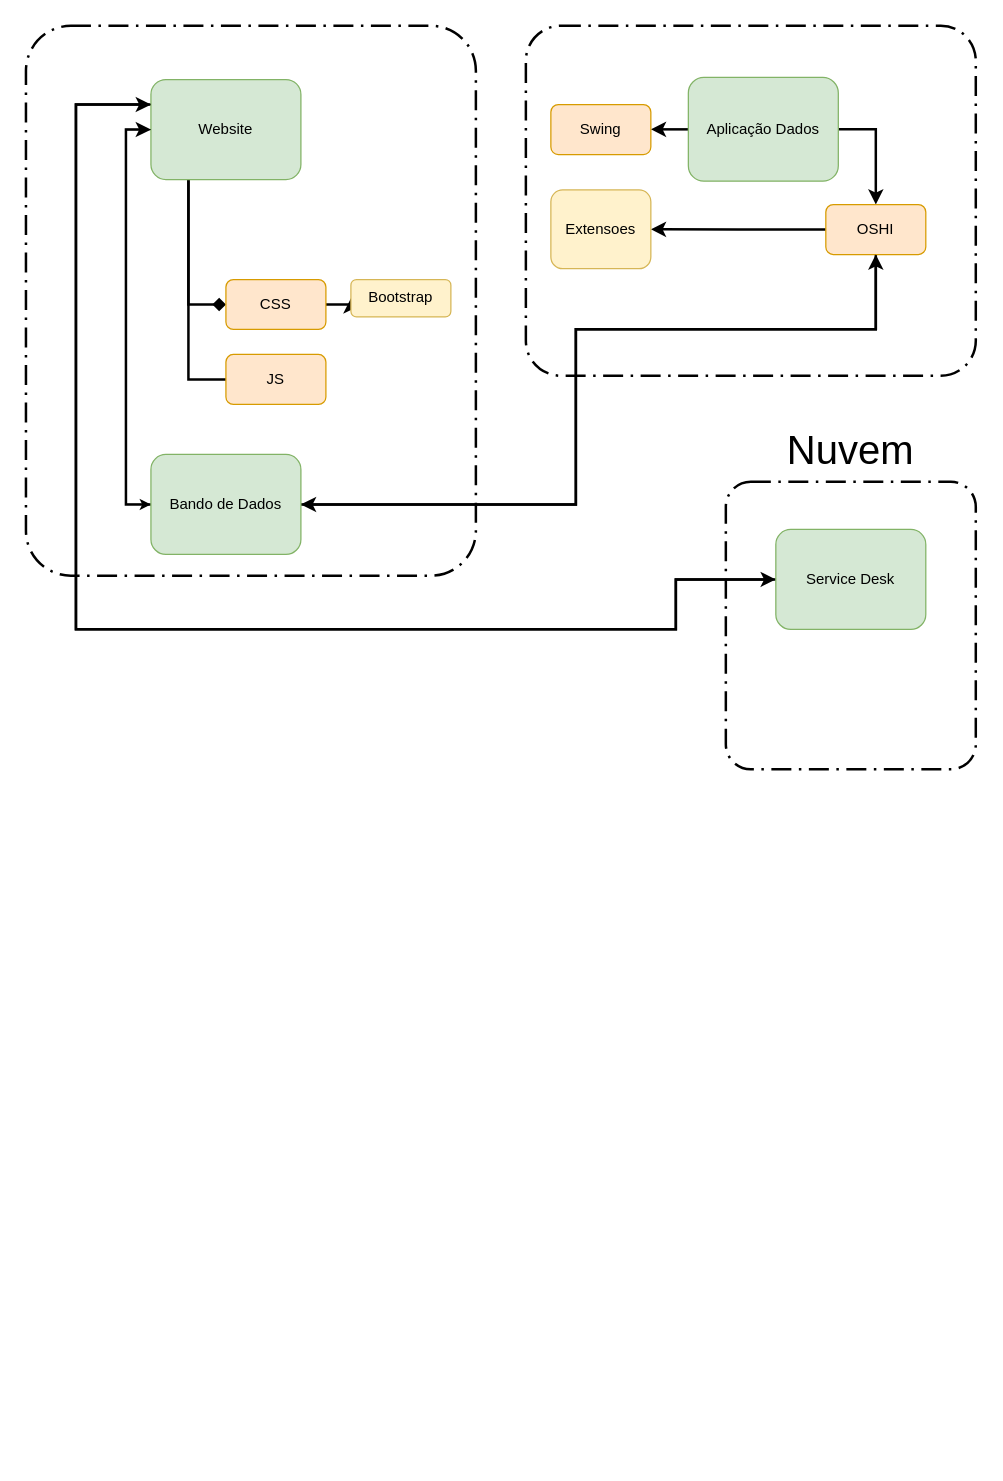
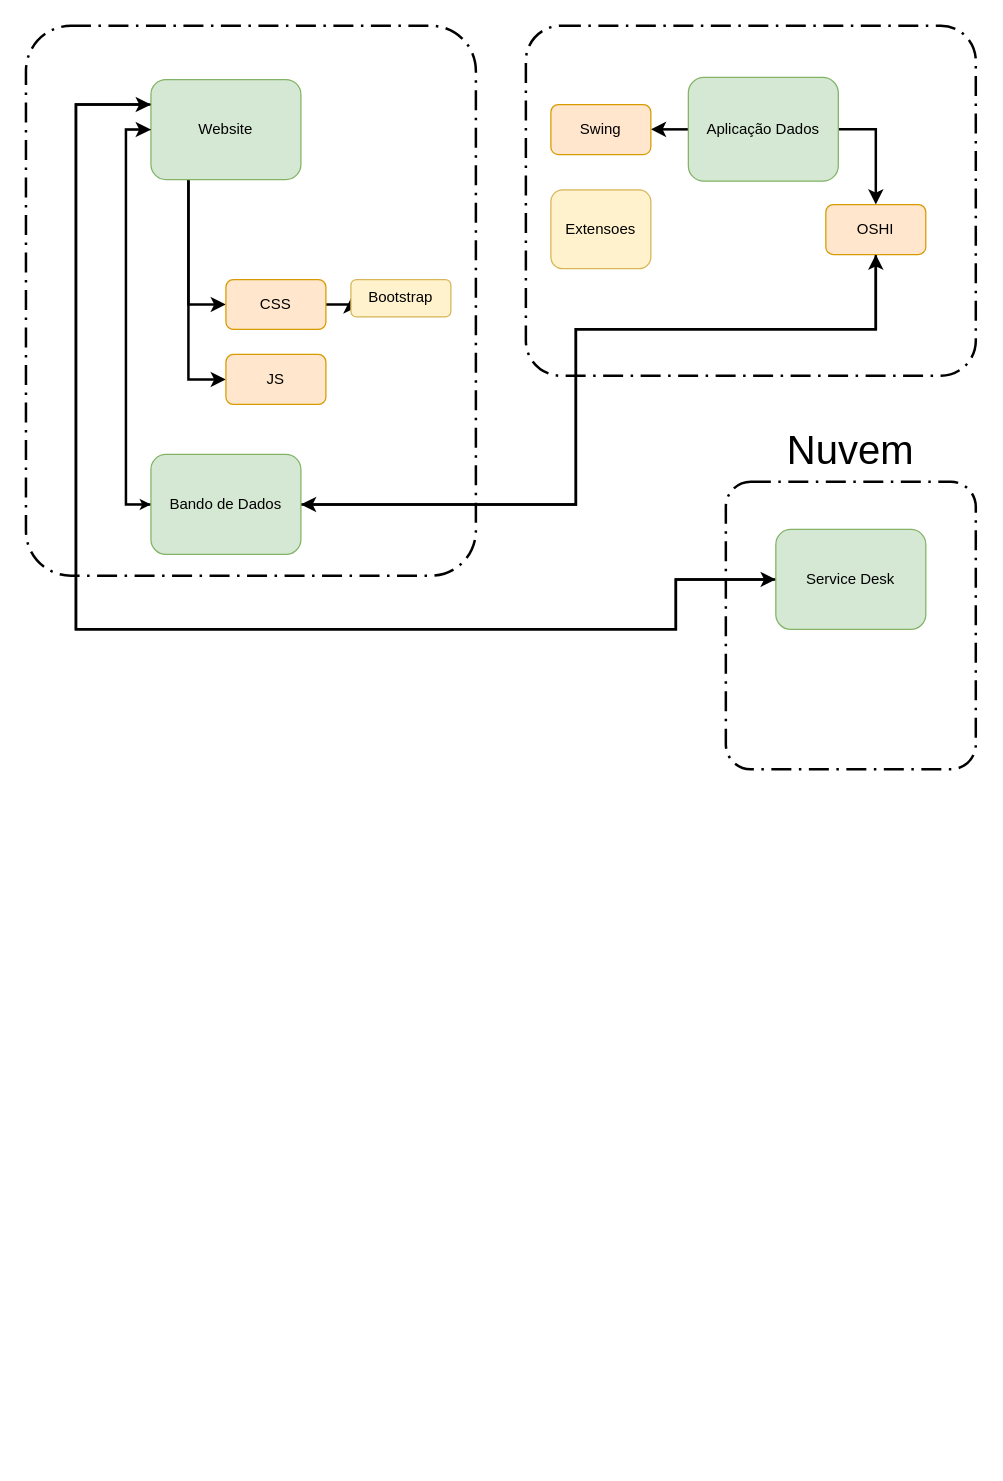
(743, 230) -> none
(212, 305) -> (213, 305)
(219, 380) -> (213, 380)
